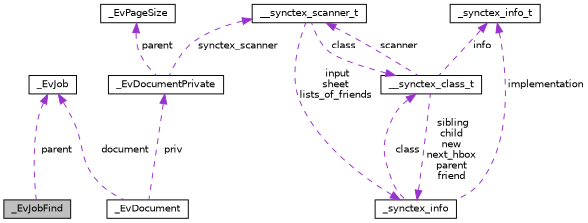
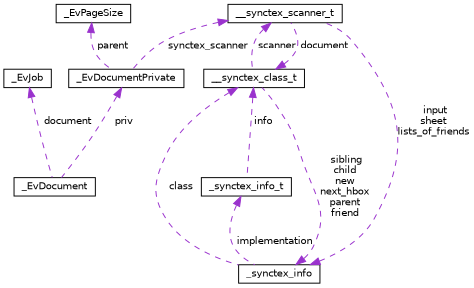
(342, 46) -> (323, 46)
(460, 53) -> (250, 137)
(37, 209) -> none
